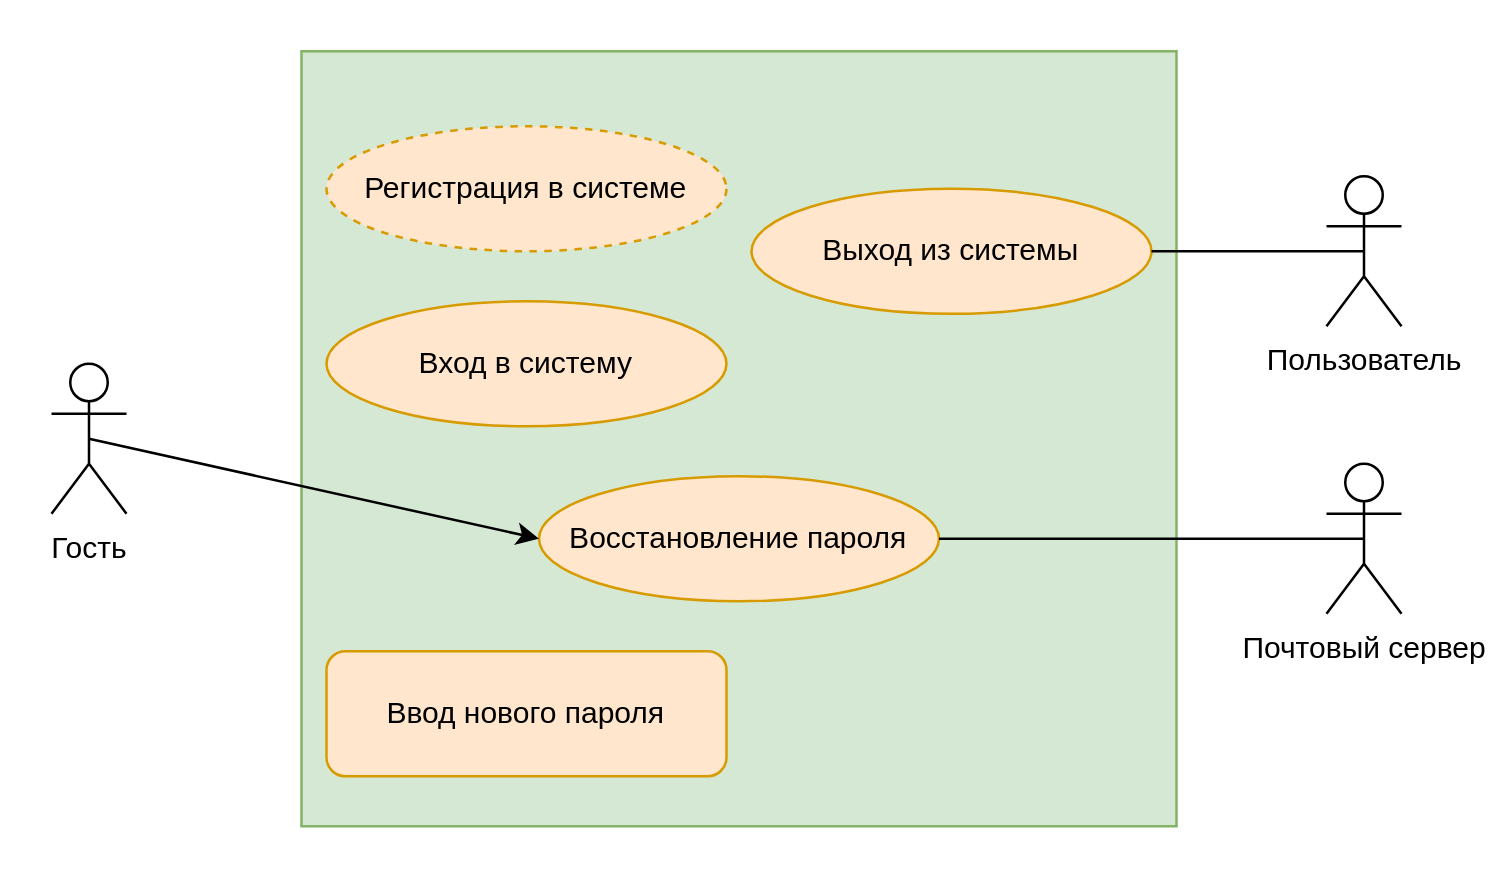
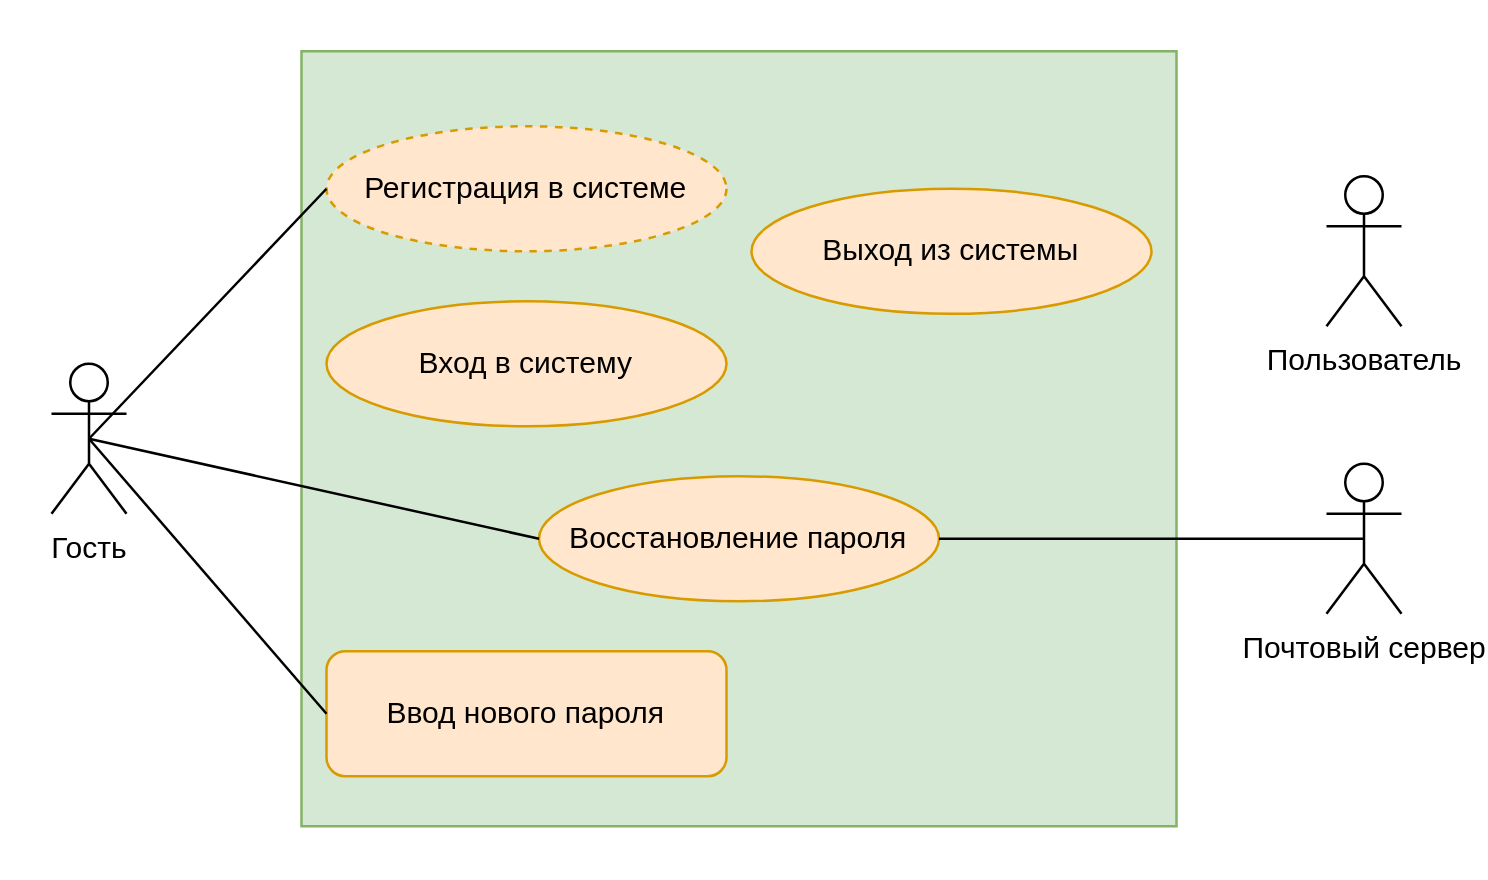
(1254, 251) -> none
none -> (221, 299)
(521, 535) -> (529, 537)
none -> (214, 583)
